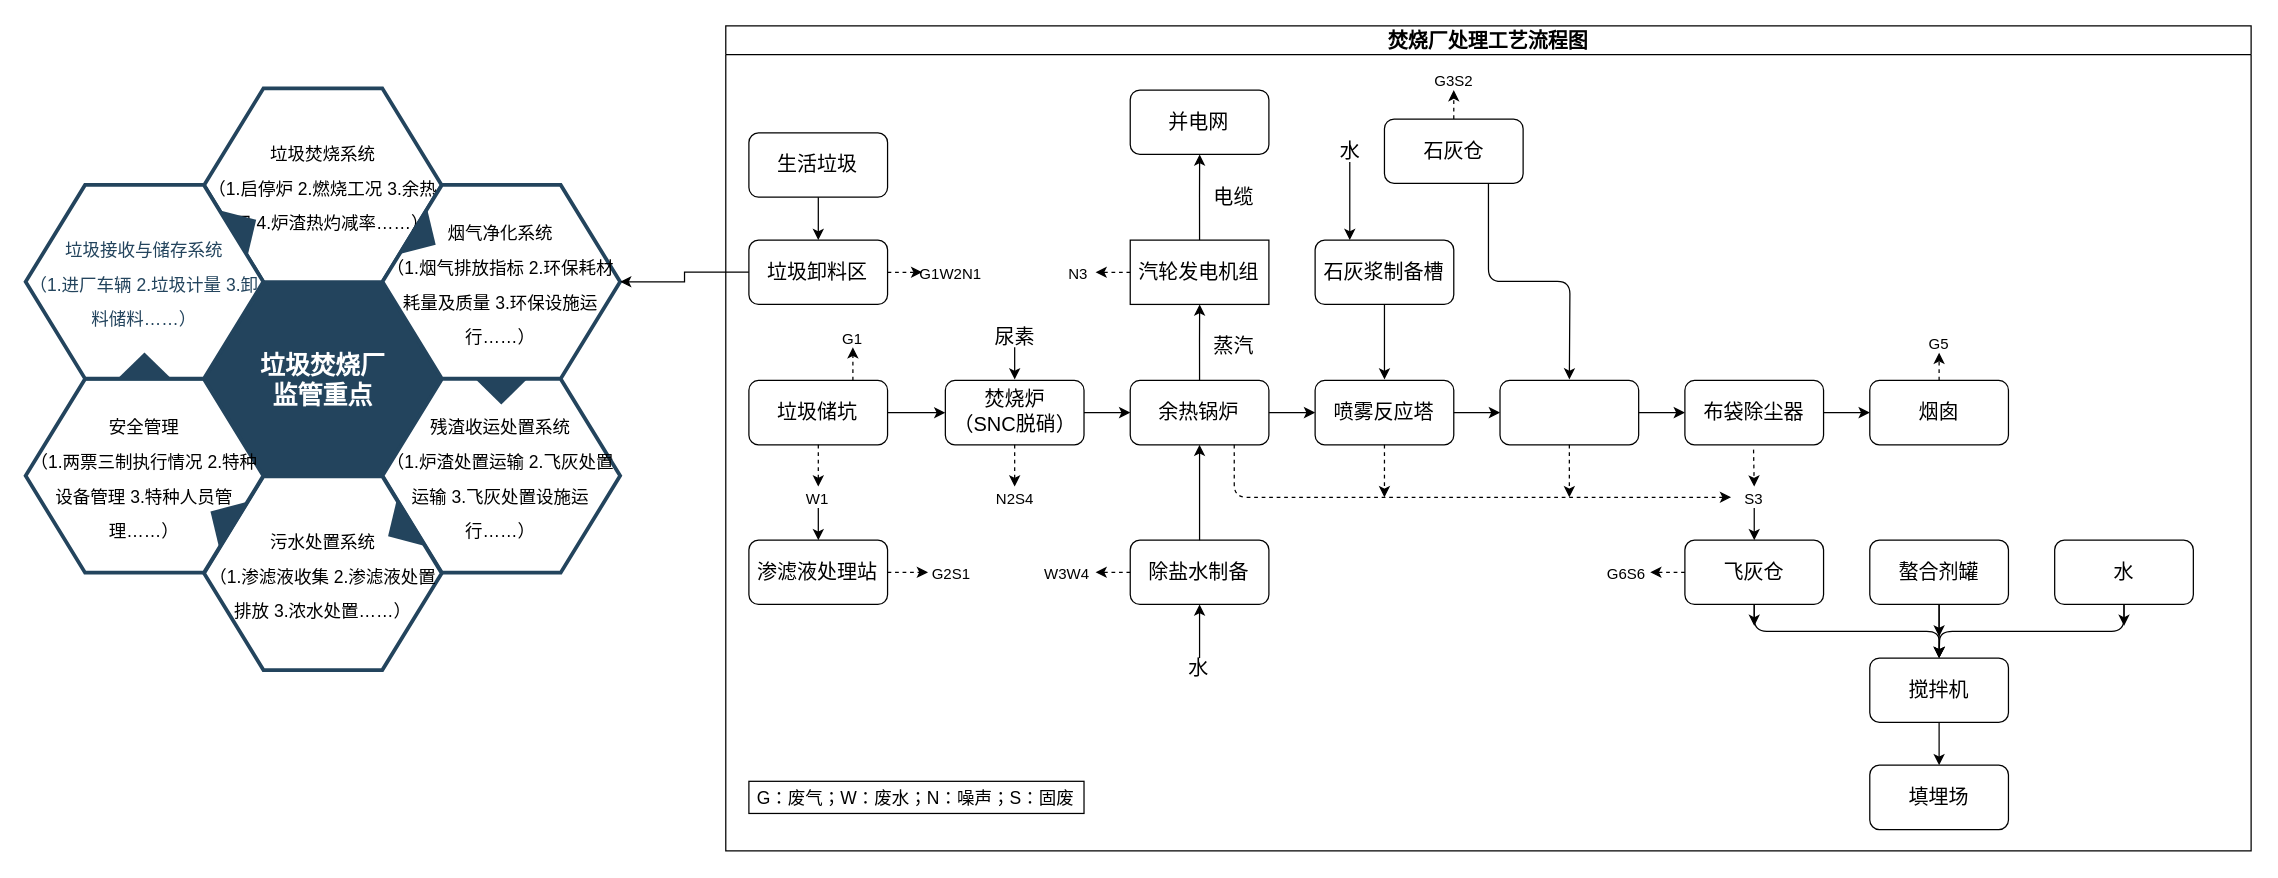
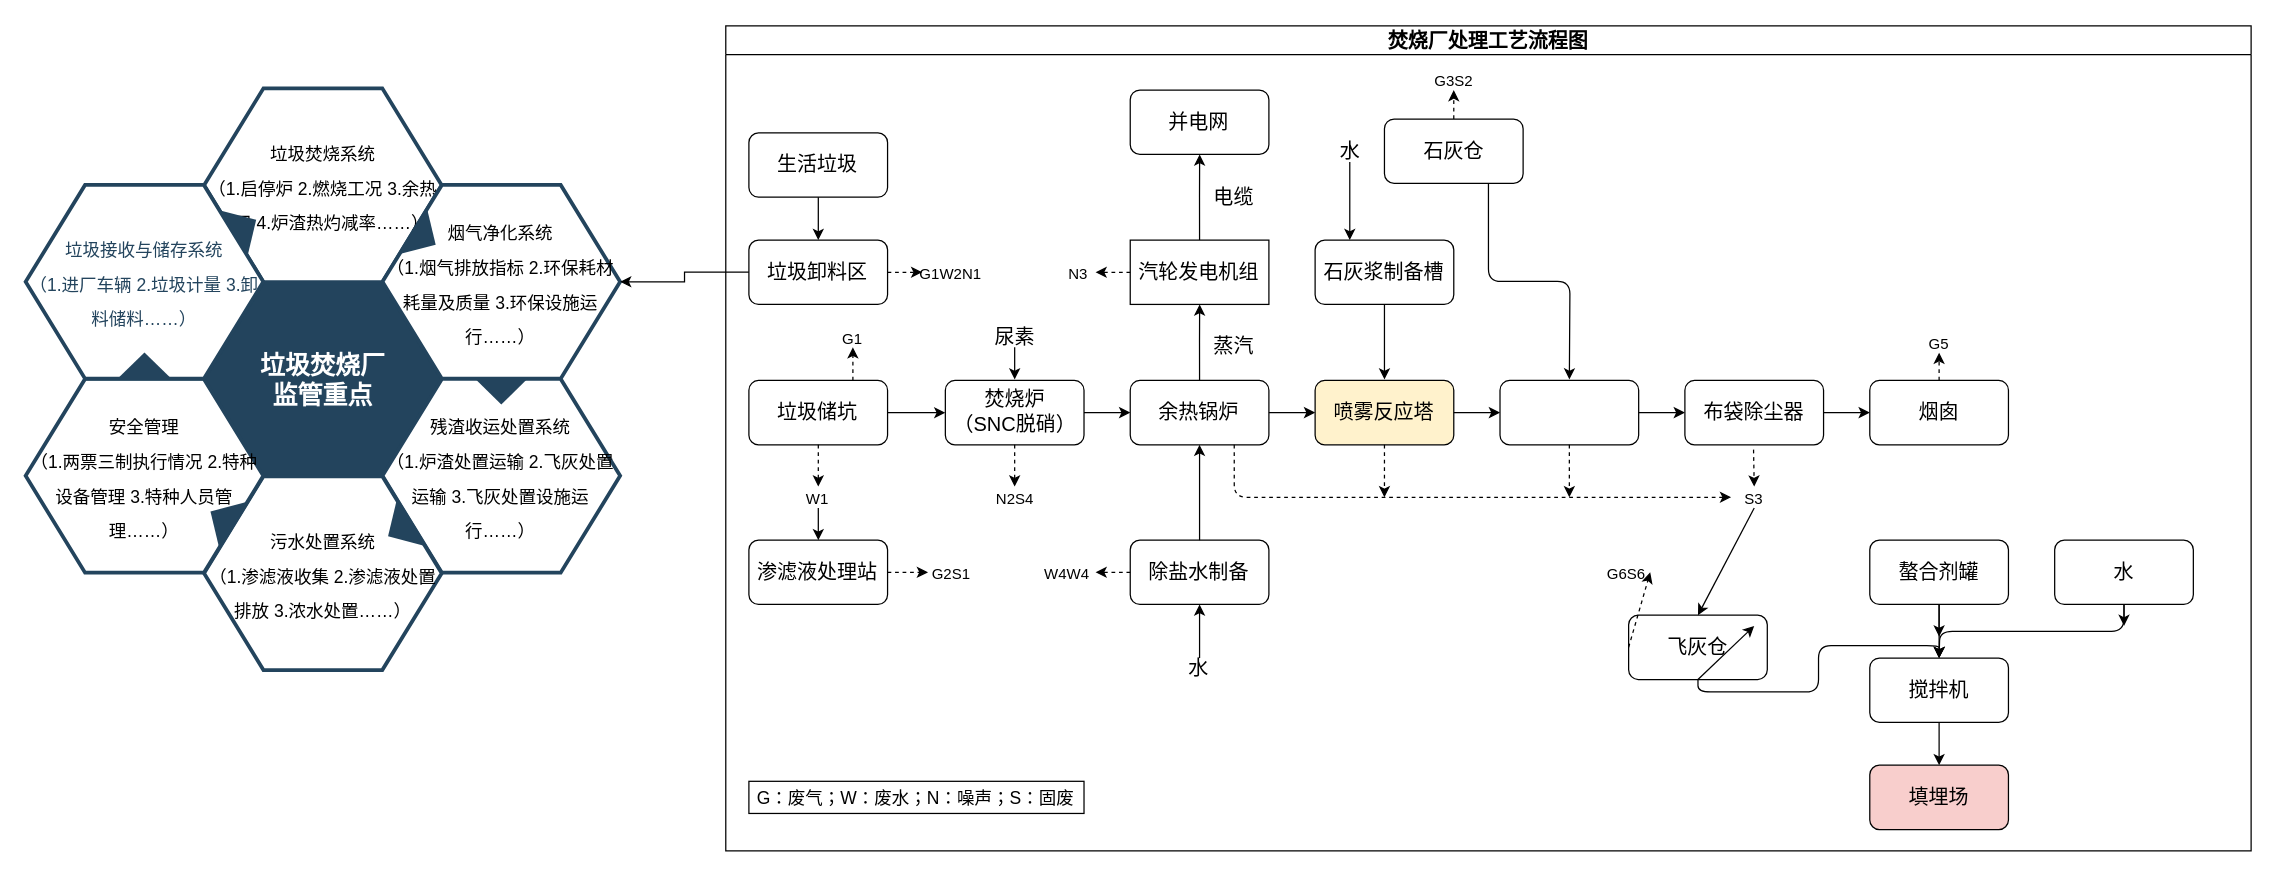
(1384, 412) -> (1384, 412)
(1067, 572) -> (1067, 572)
(1754, 572) -> (1698, 647)
(1939, 797) -> (1939, 797)
